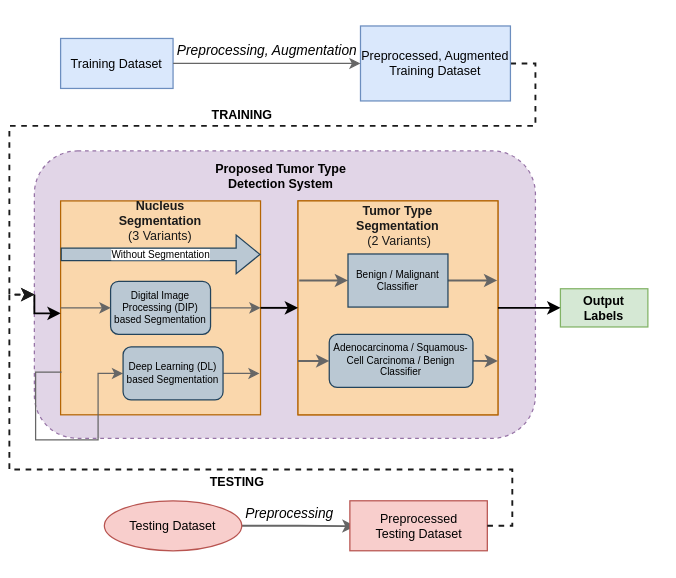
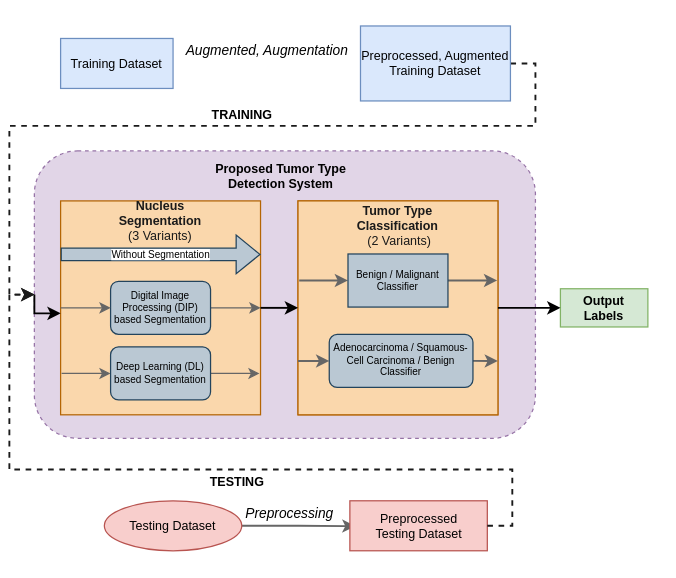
(268, 51) -> (268, 51)
(262, 63) -> none
(398, 226) -> (398, 226)
(173, 373) -> (161, 373)
